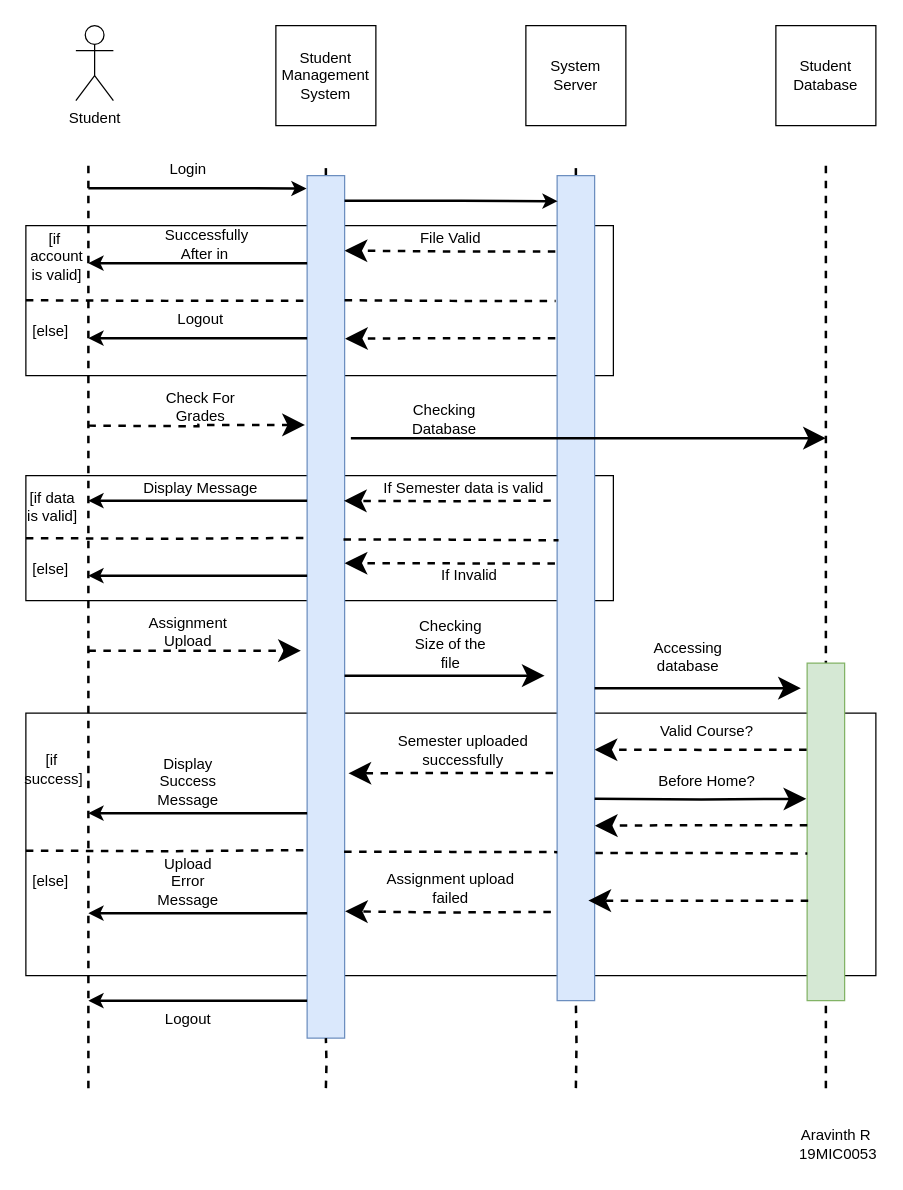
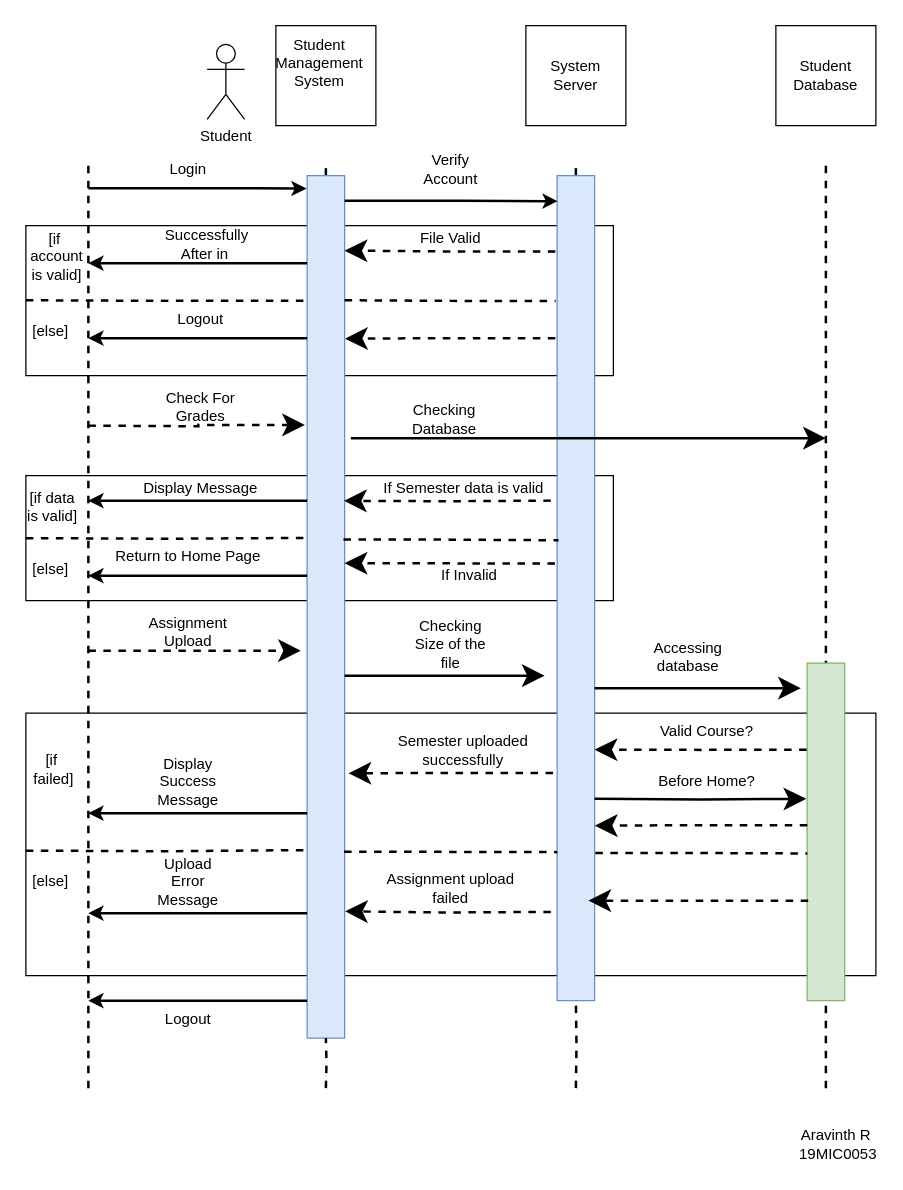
(94, 63) -> (226, 82)
(326, 76) -> (319, 63)
none -> (451, 169)
none -> (188, 557)
(54, 769) -> (54, 769)
